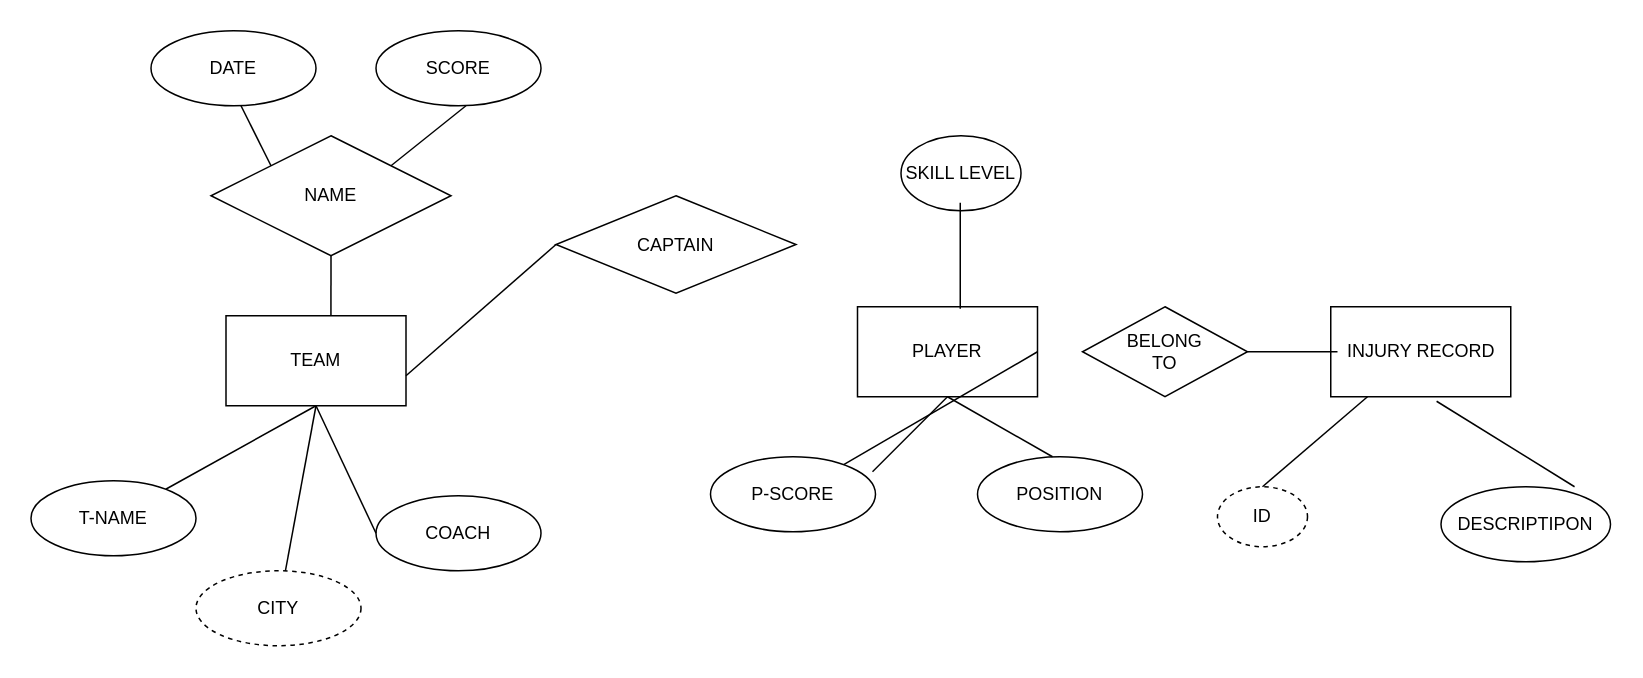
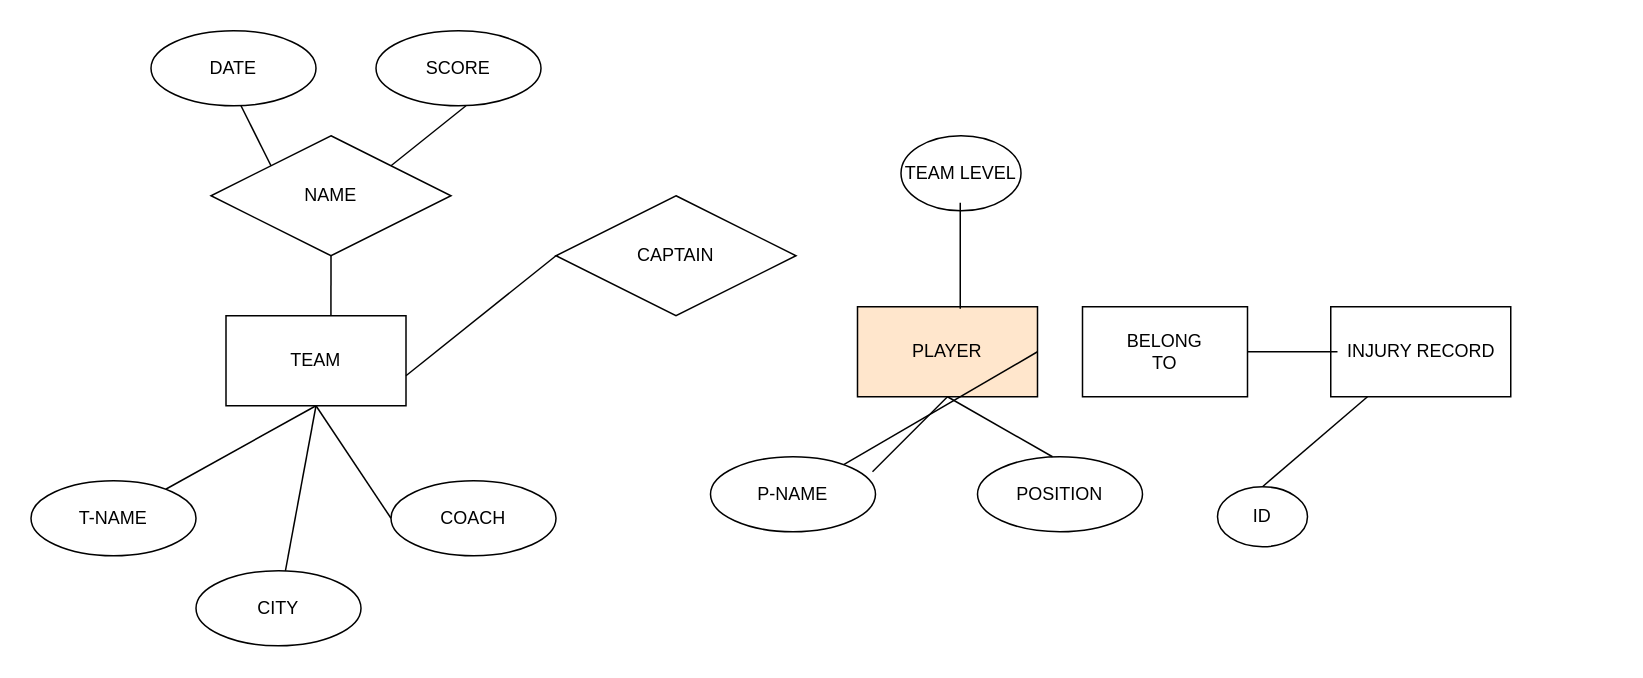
(961, 173) -> (961, 173)
(676, 245) -> (676, 256)
(947, 352) -> (947, 352)
(1165, 352) -> (1165, 352)
(1505, 444) -> none
(793, 494) -> (793, 494)
(1262, 517) -> (1262, 517)
(1526, 524) -> none
(458, 533) -> (473, 518)
(278, 608) -> (278, 608)
